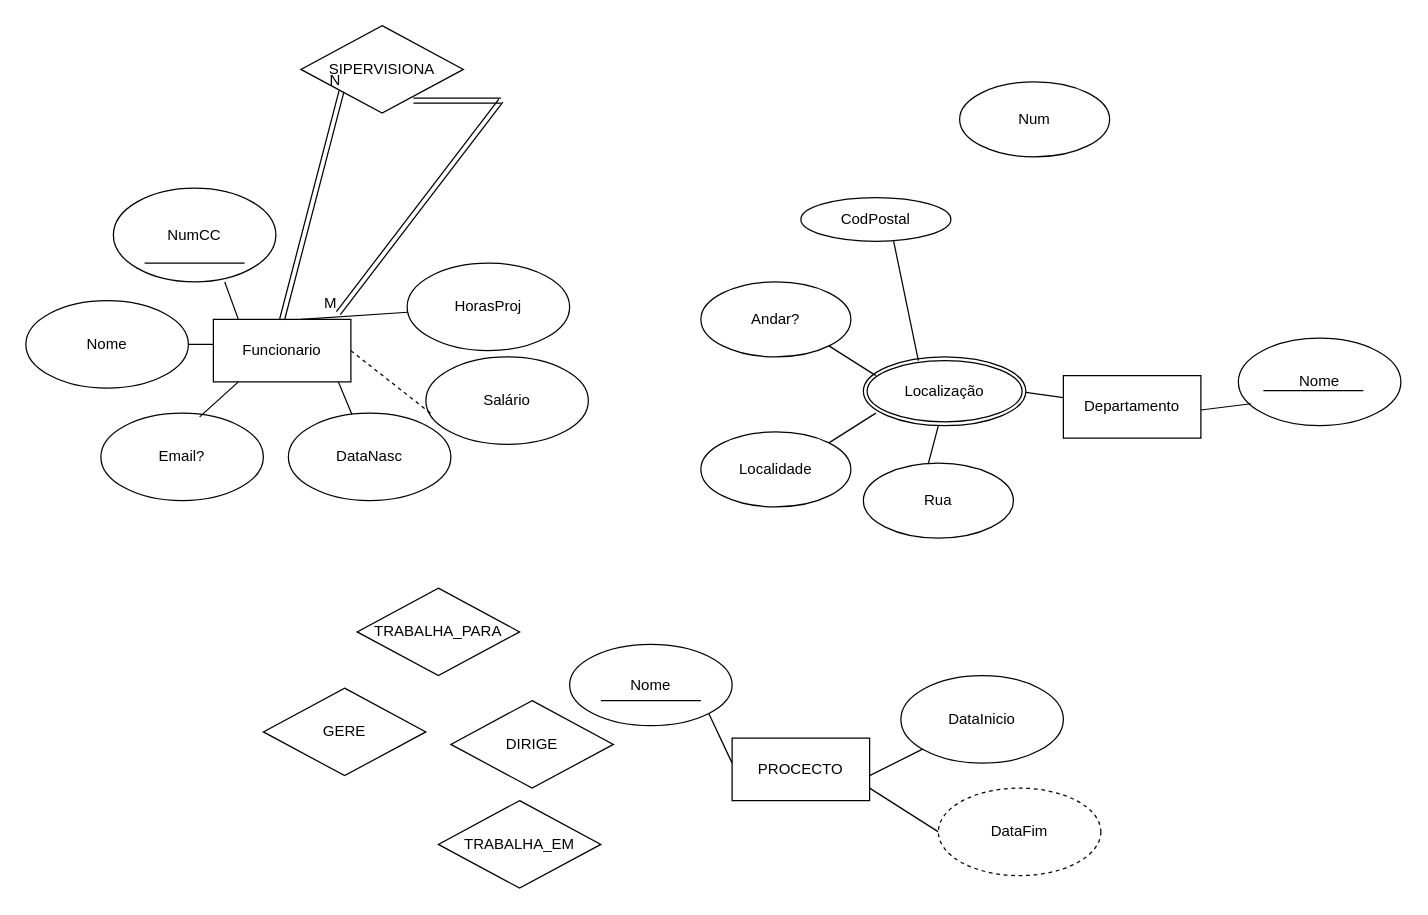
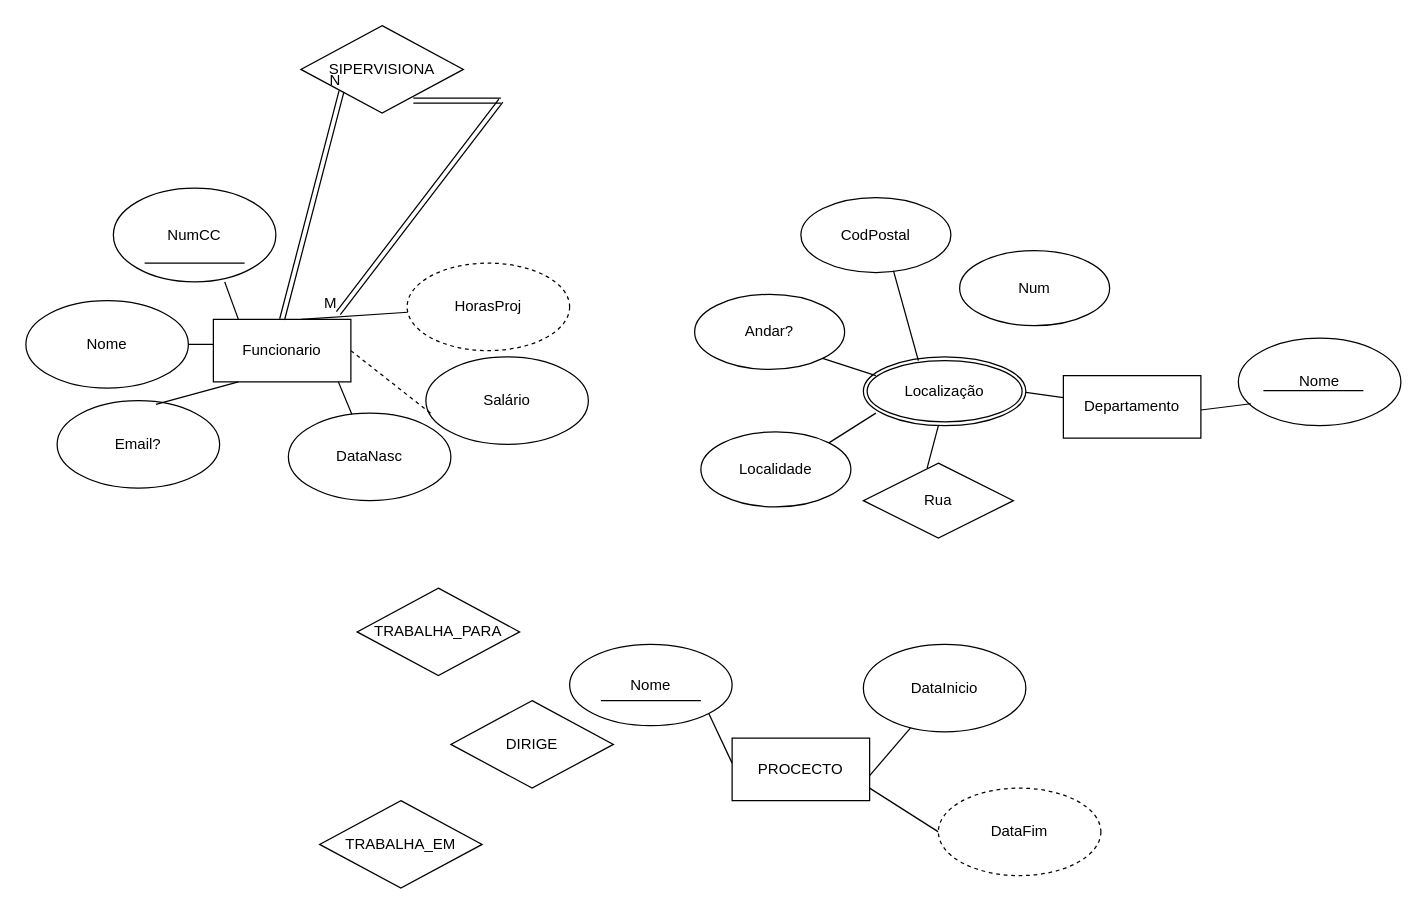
(1034, 119) -> (1034, 288)
(876, 219) -> (876, 235)
(488, 307) -> (488, 307)
(776, 319) -> (769, 332)
(182, 457) -> (138, 444)
(938, 501) -> (938, 501)
(982, 719) -> (944, 688)
(344, 732) -> none
(519, 844) -> (401, 844)
